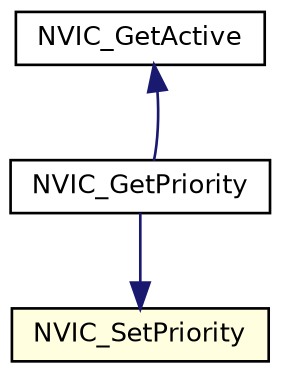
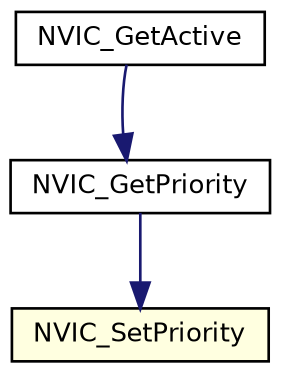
(158, 126) -> (123, 99)
